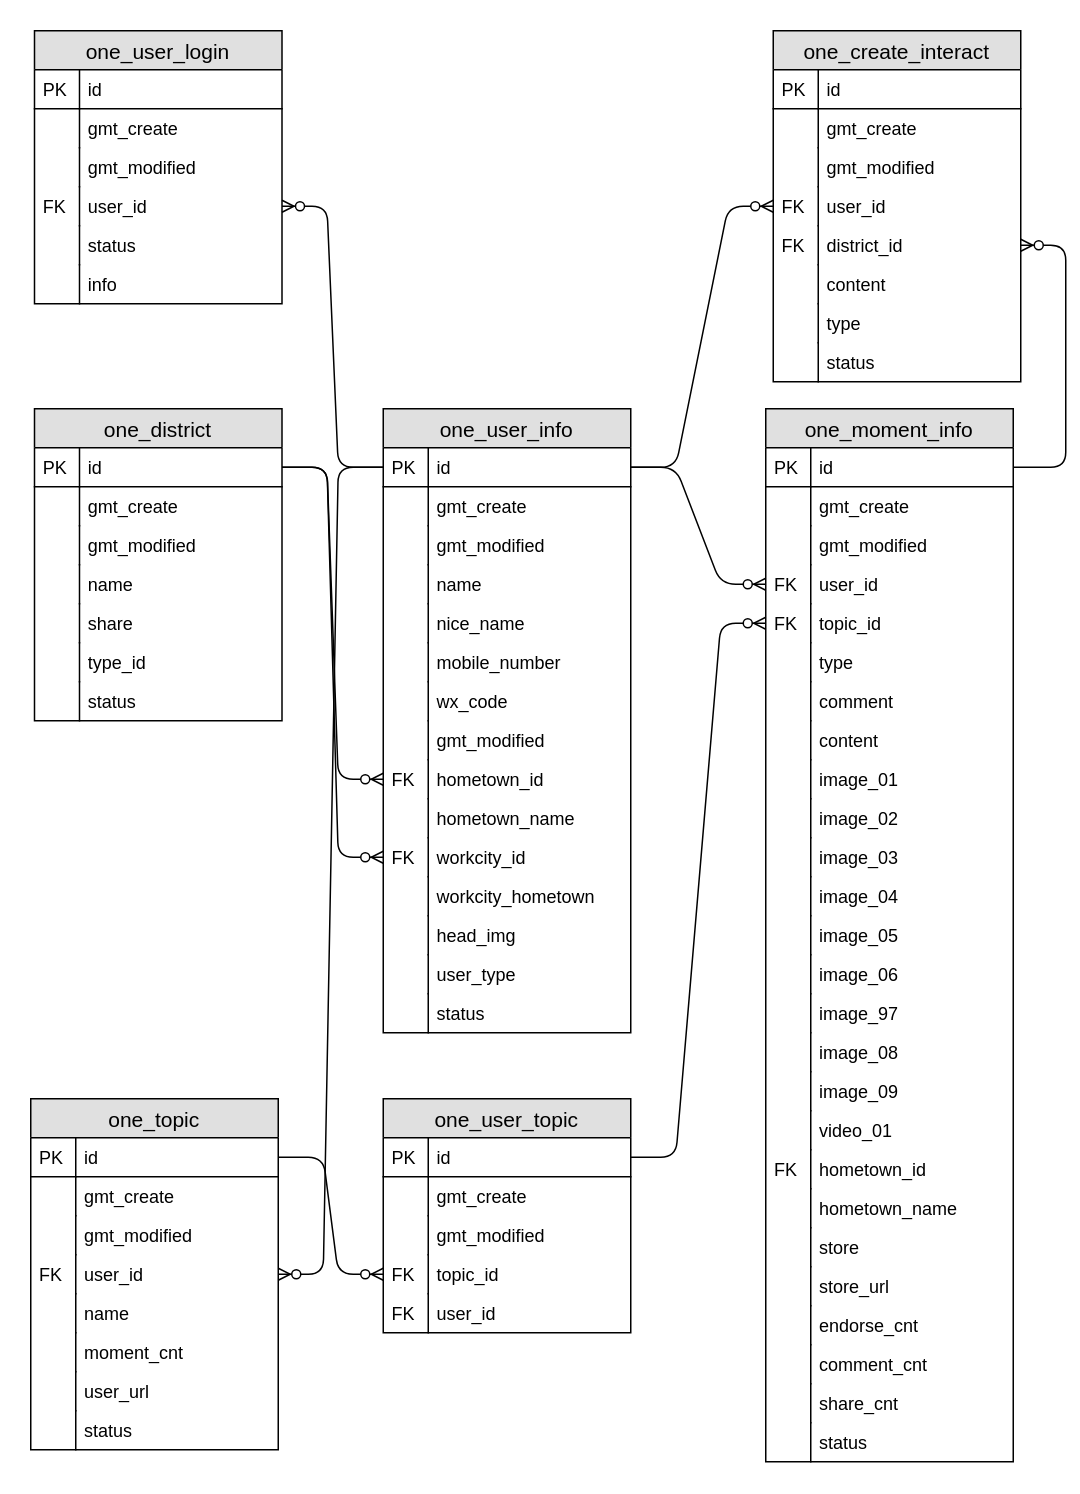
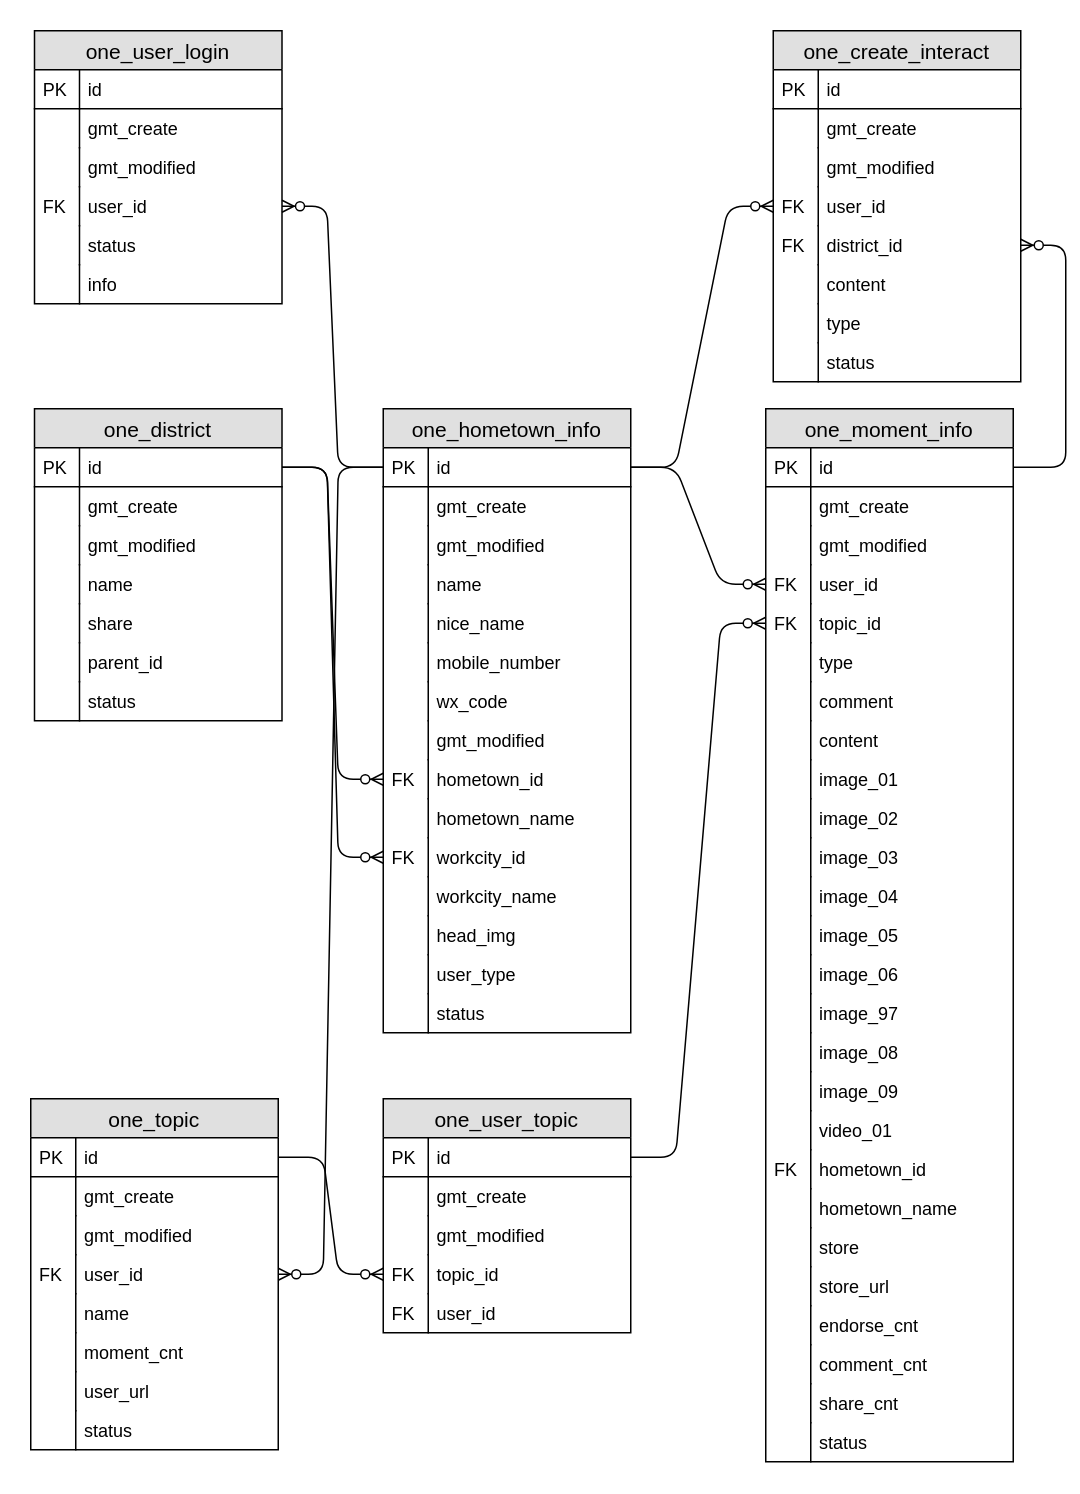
(506, 430) -> (506, 430)
(121, 663) -> (131, 663)
(520, 897) -> (500, 897)
